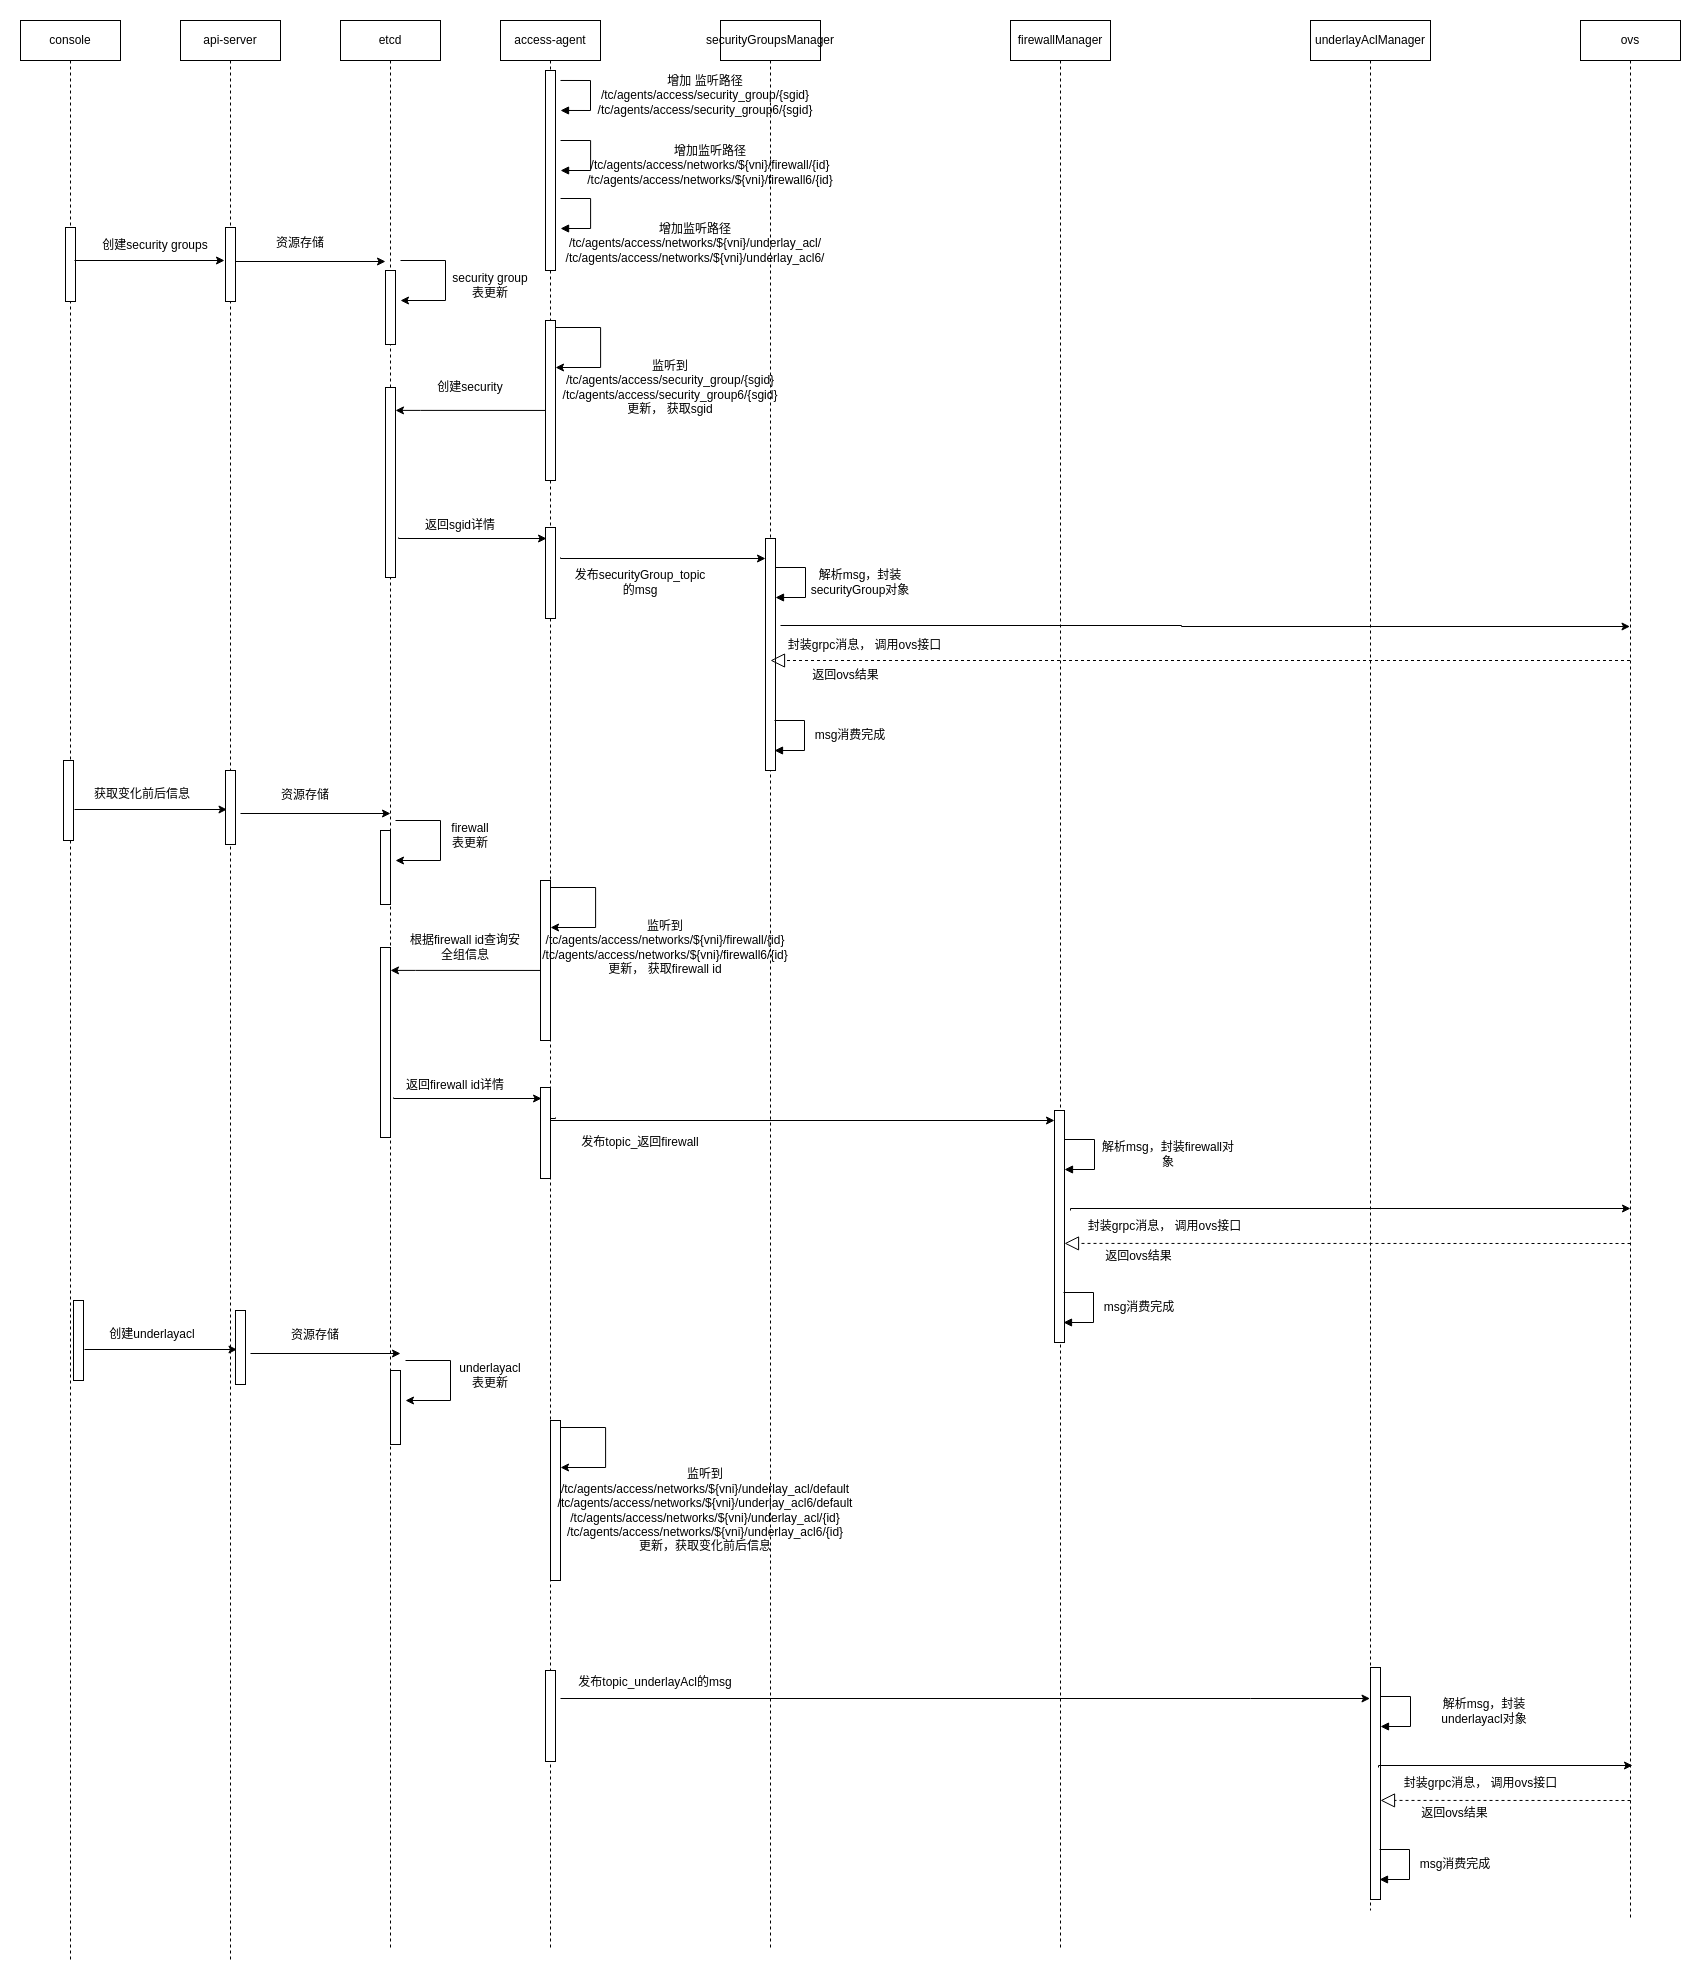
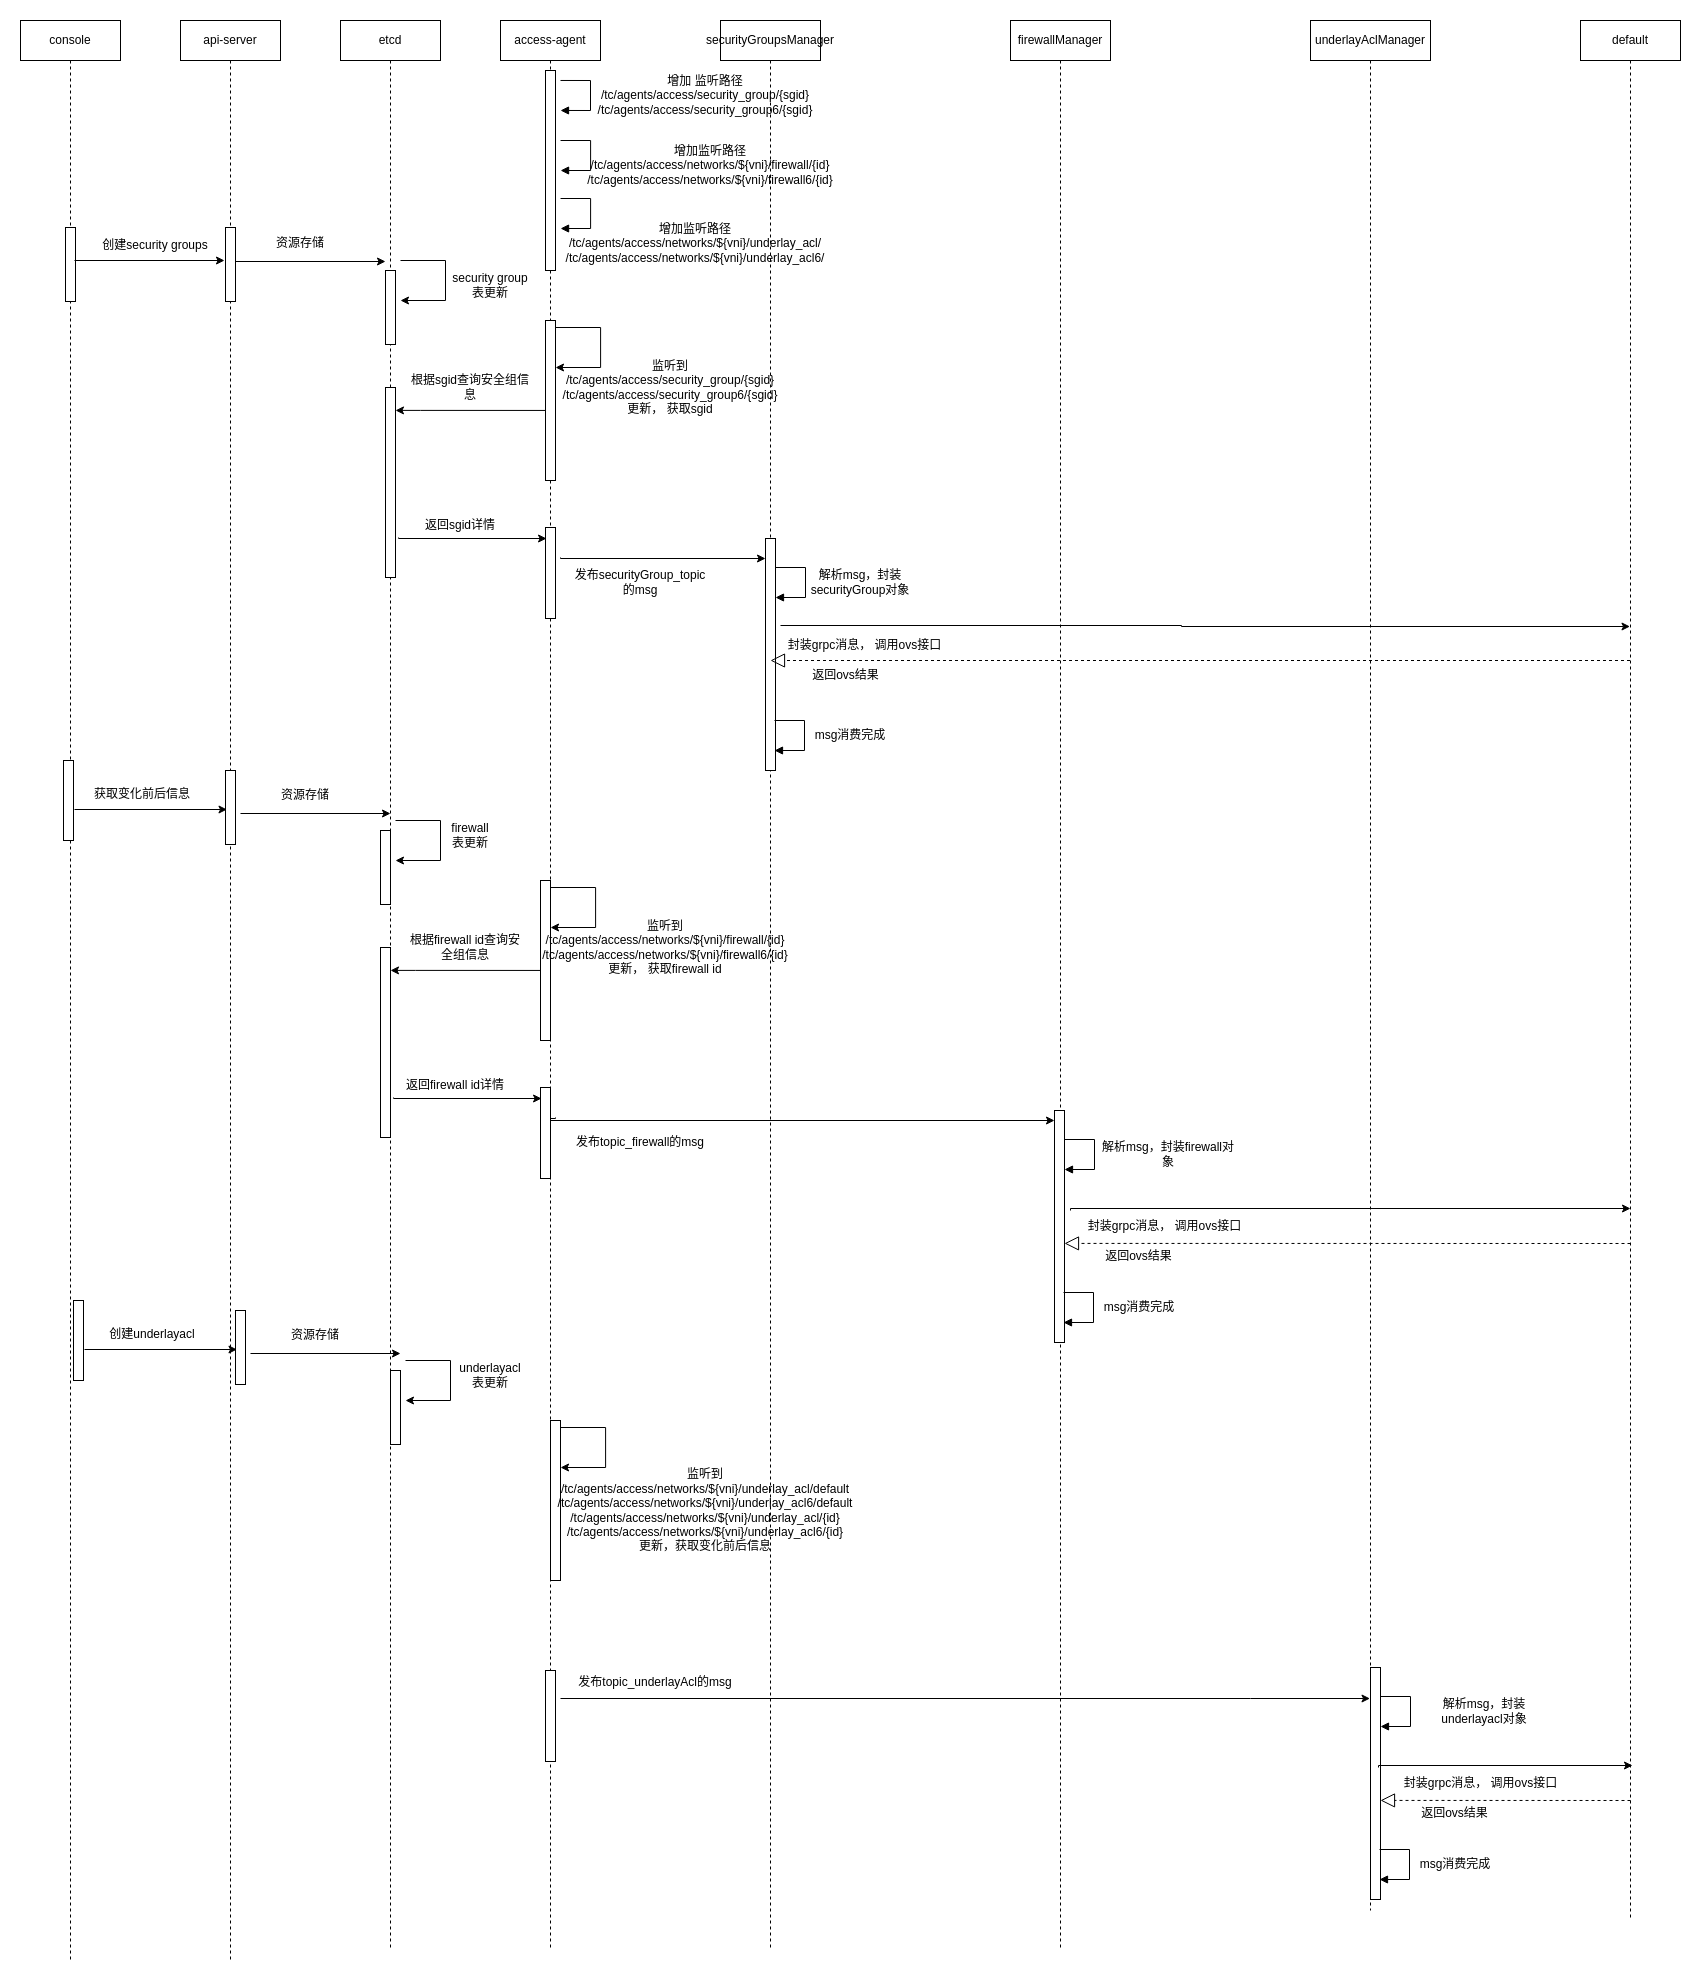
(1631, 41) -> (1631, 41)
(471, 388) -> (471, 388)
(641, 1143) -> (641, 1143)
